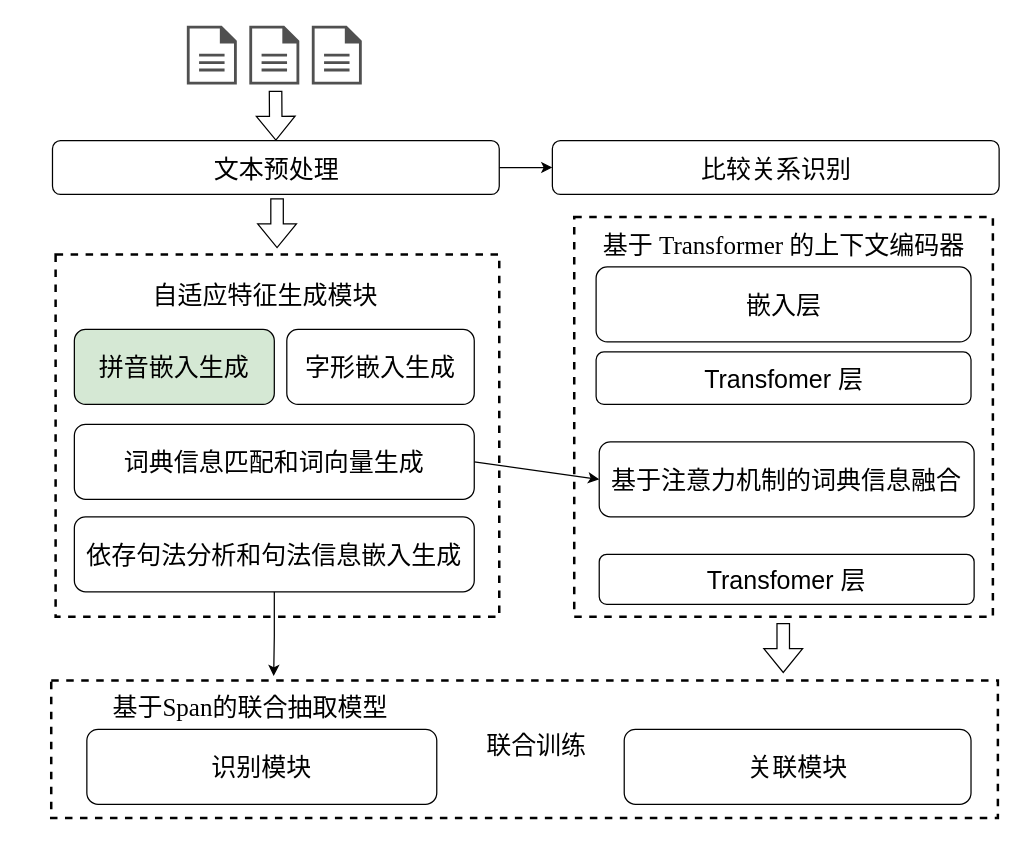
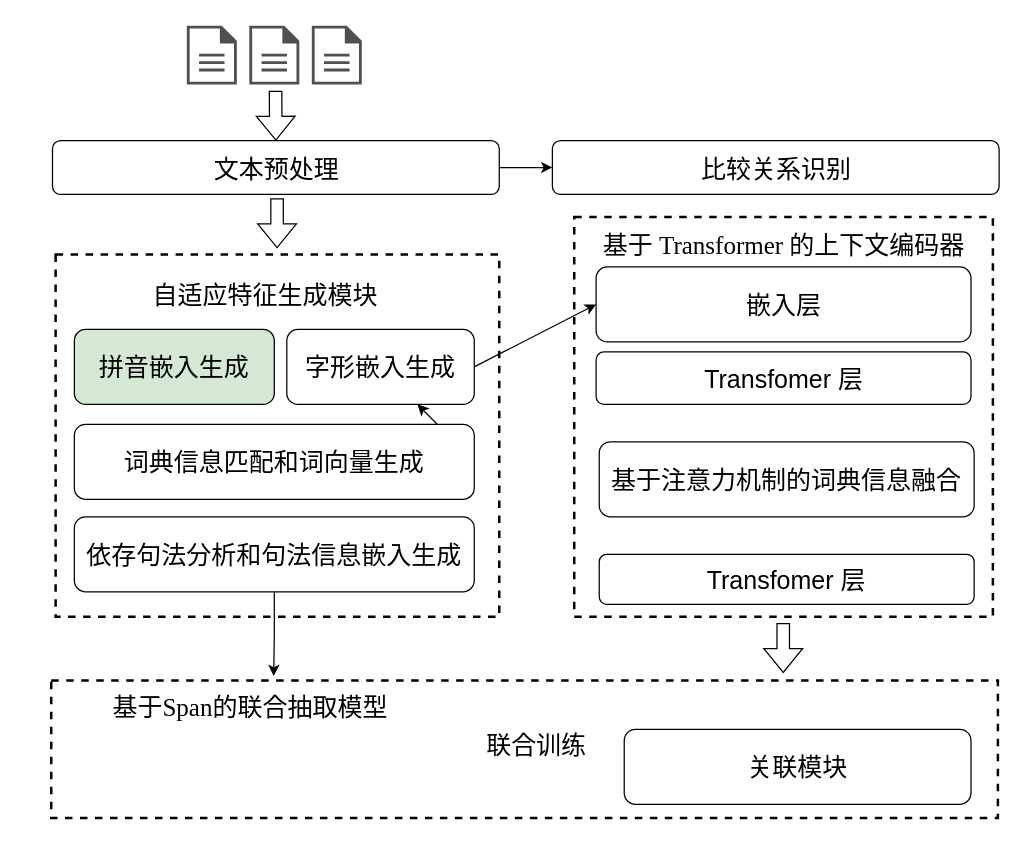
none -> (532, 337)
(533, 470) -> (431, 418)
(262, 767) -> none
